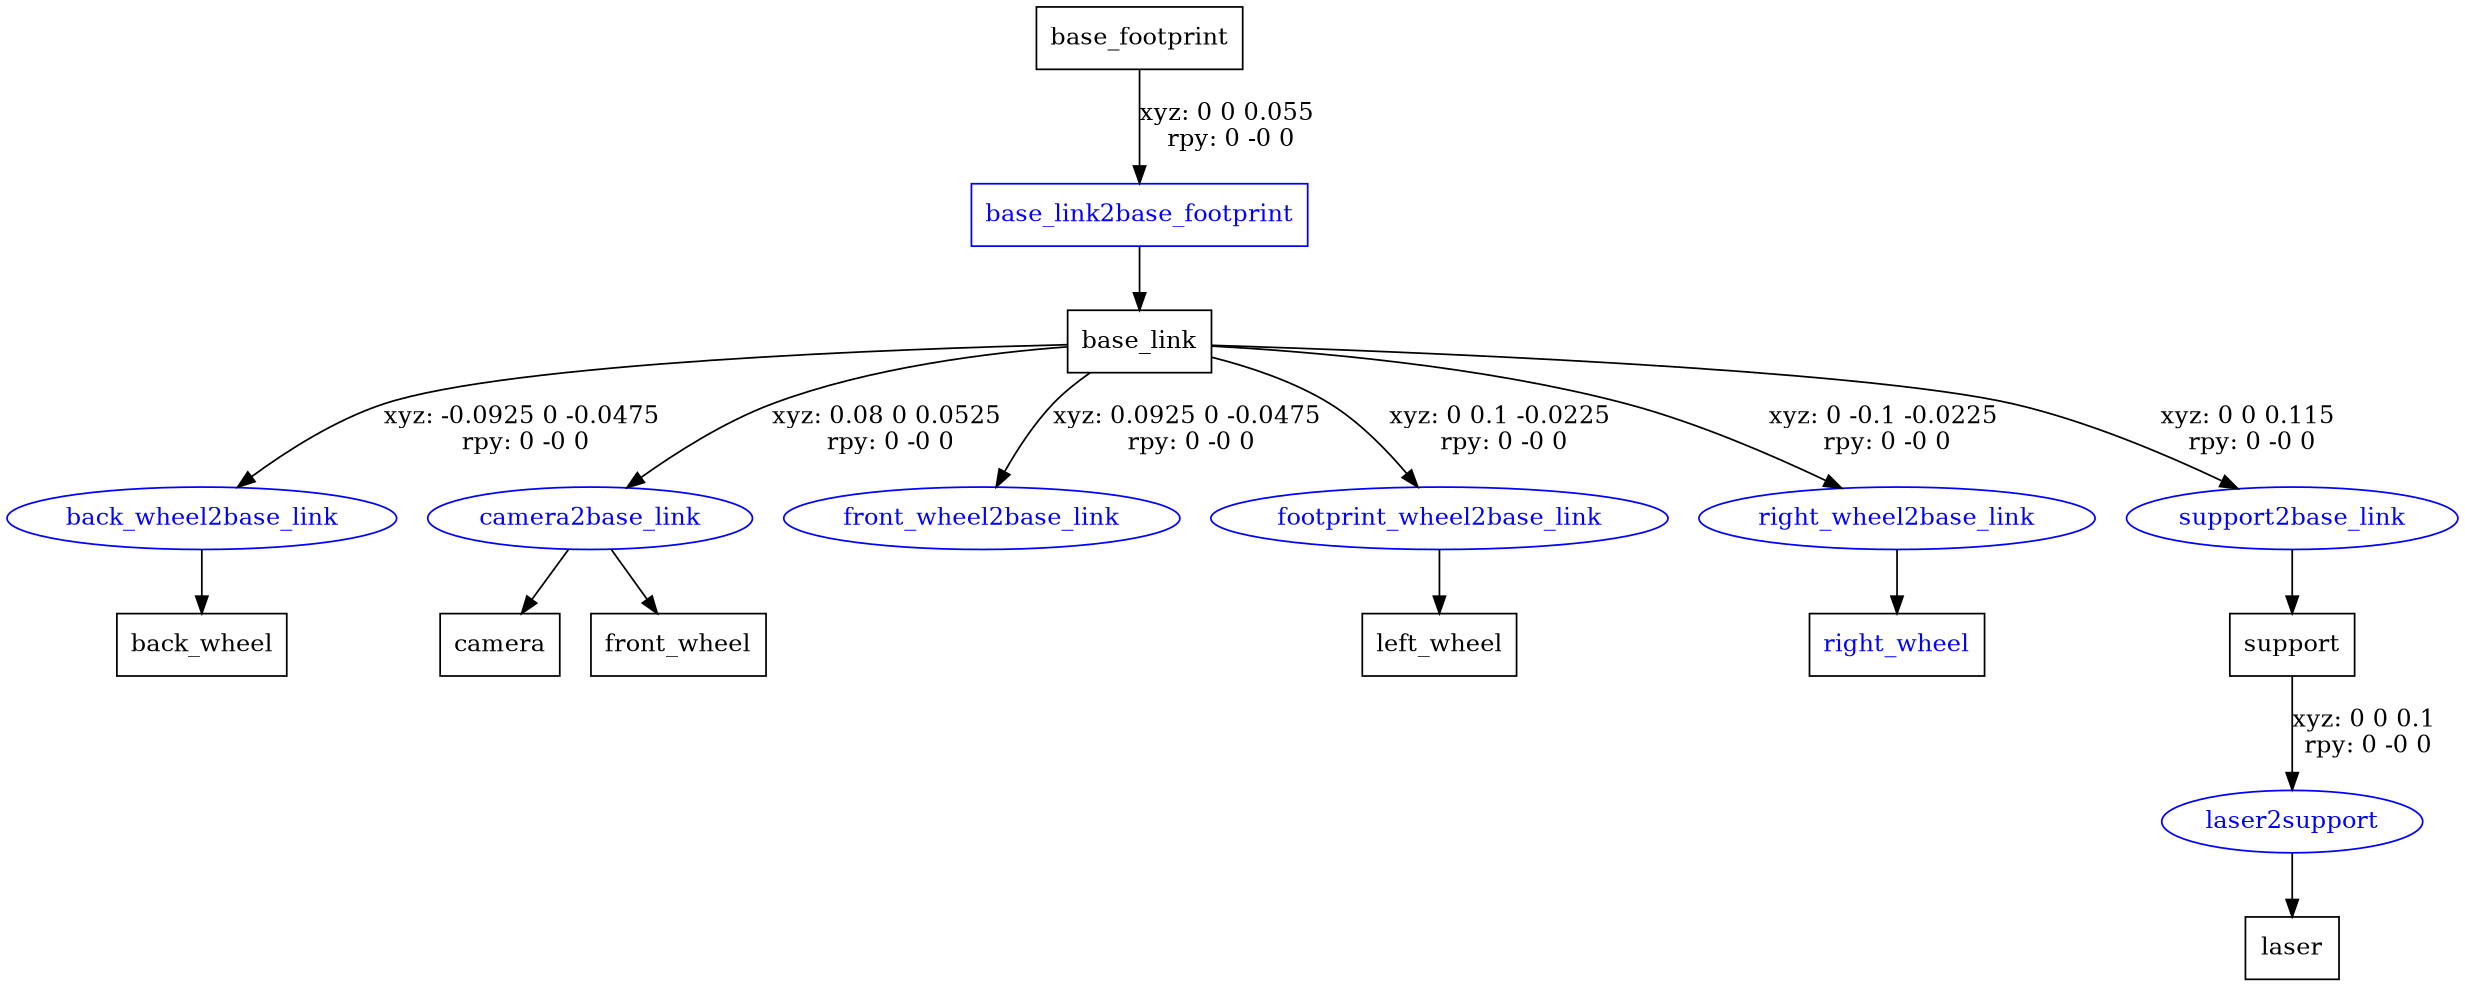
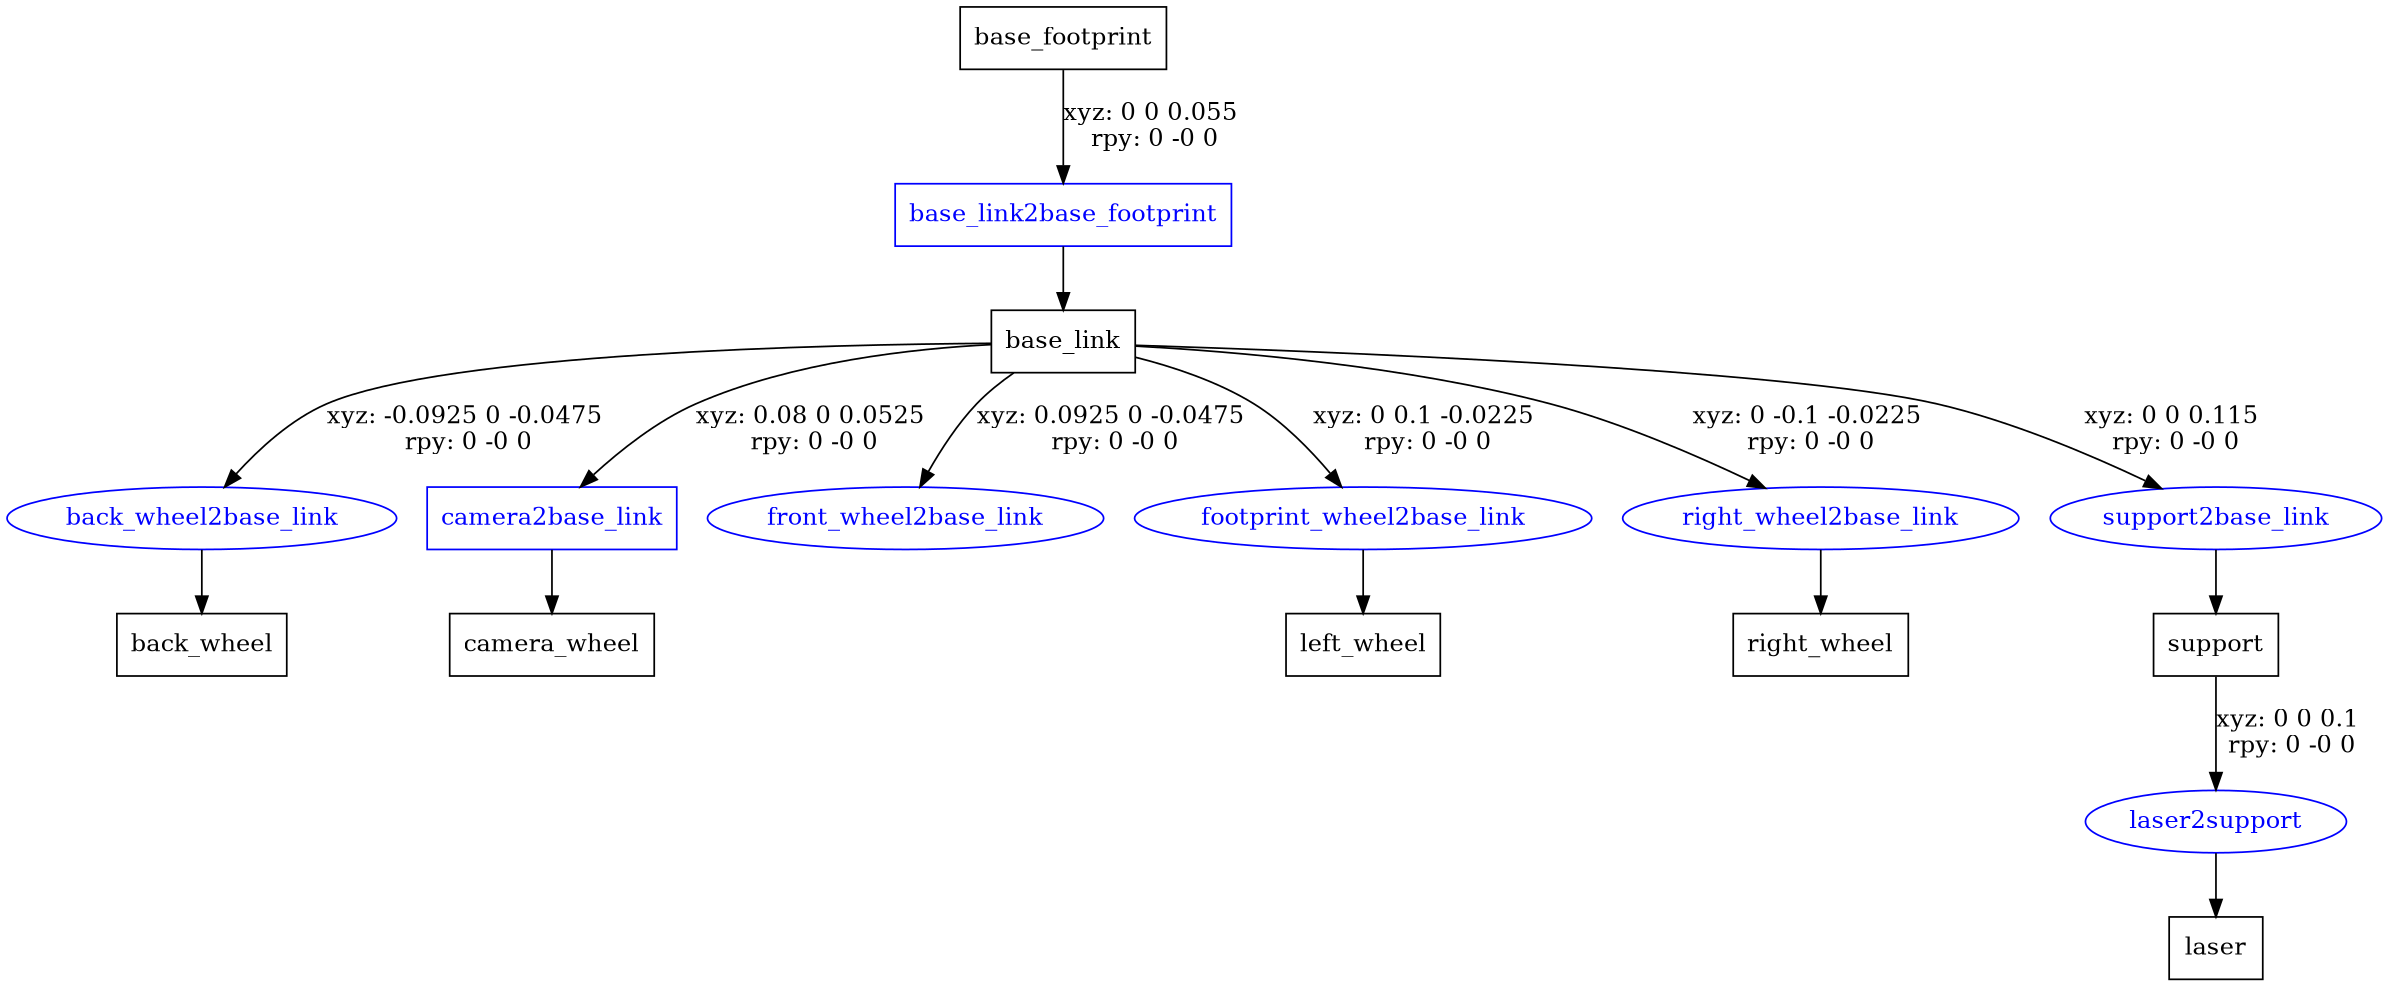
(590, 518) -> (552, 518)
(500, 645) -> none
(678, 645) -> (552, 645)
(1897, 645) -> (1821, 645)
